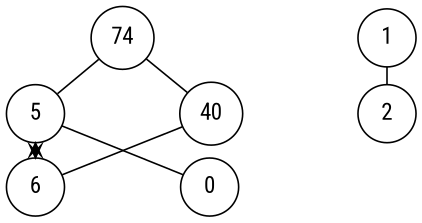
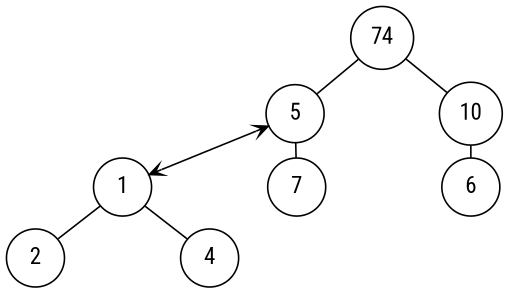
(211, 114) -> (471, 114)
(35, 156) -> (209, 150)
(210, 187) -> (297, 187)
none -> (210, 258)
